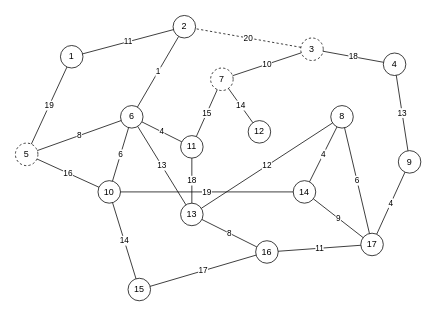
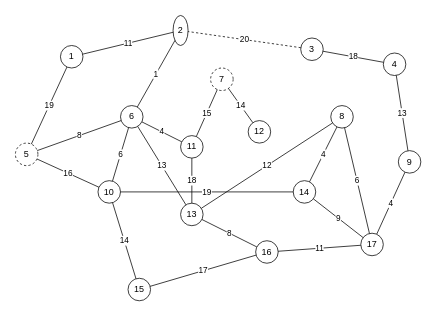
(184, 27) -> (180, 30)
(312, 49) -> (312, 49)
(267, 64) -> none
